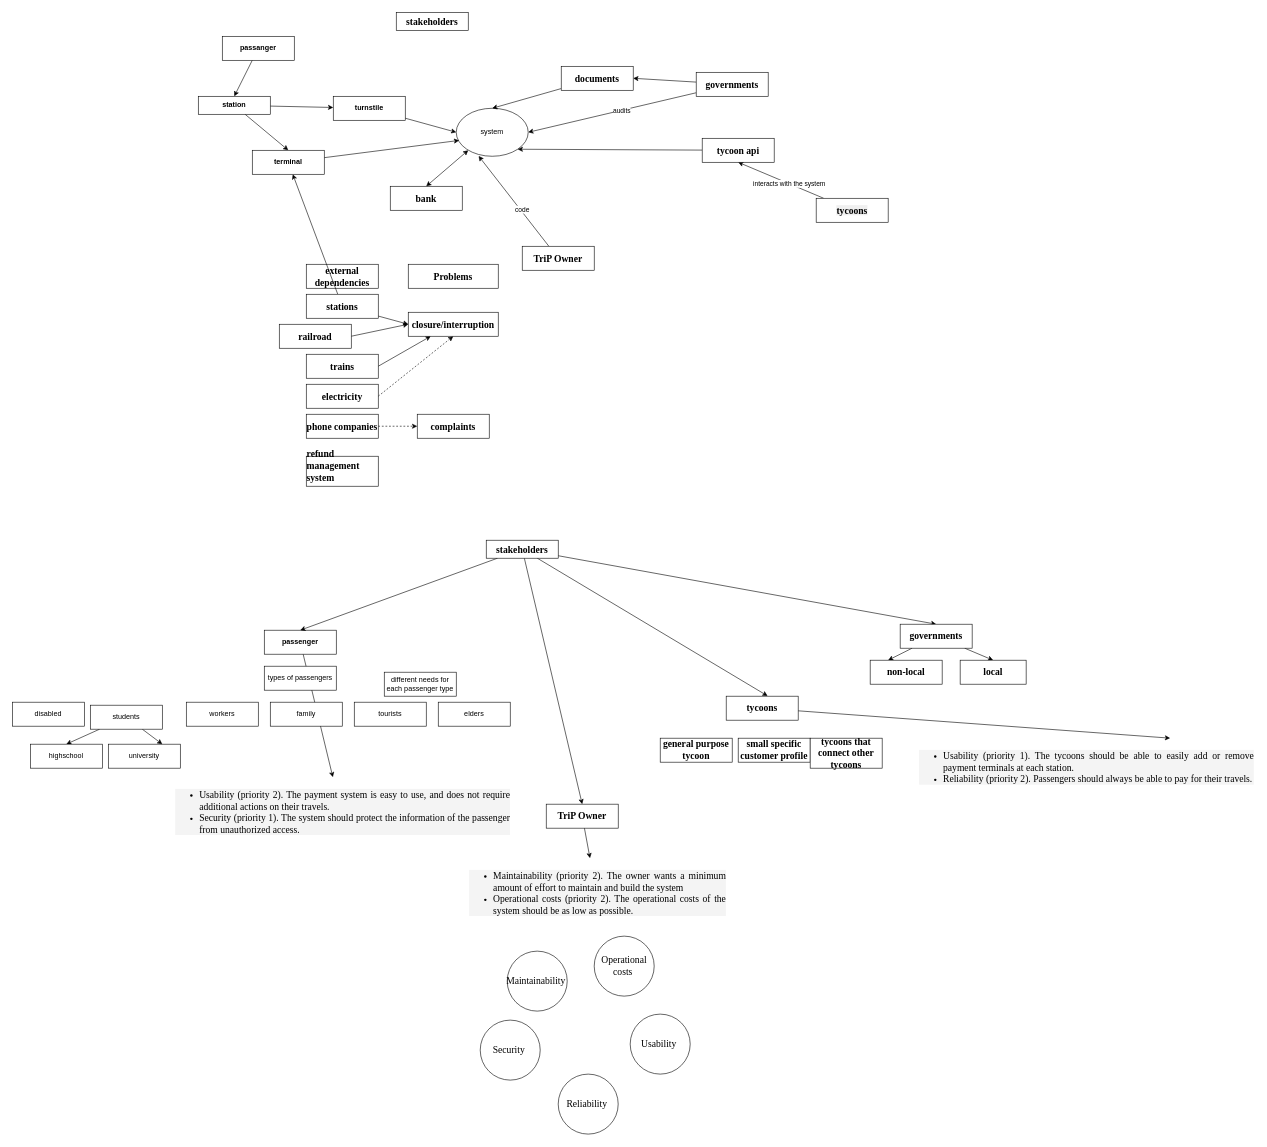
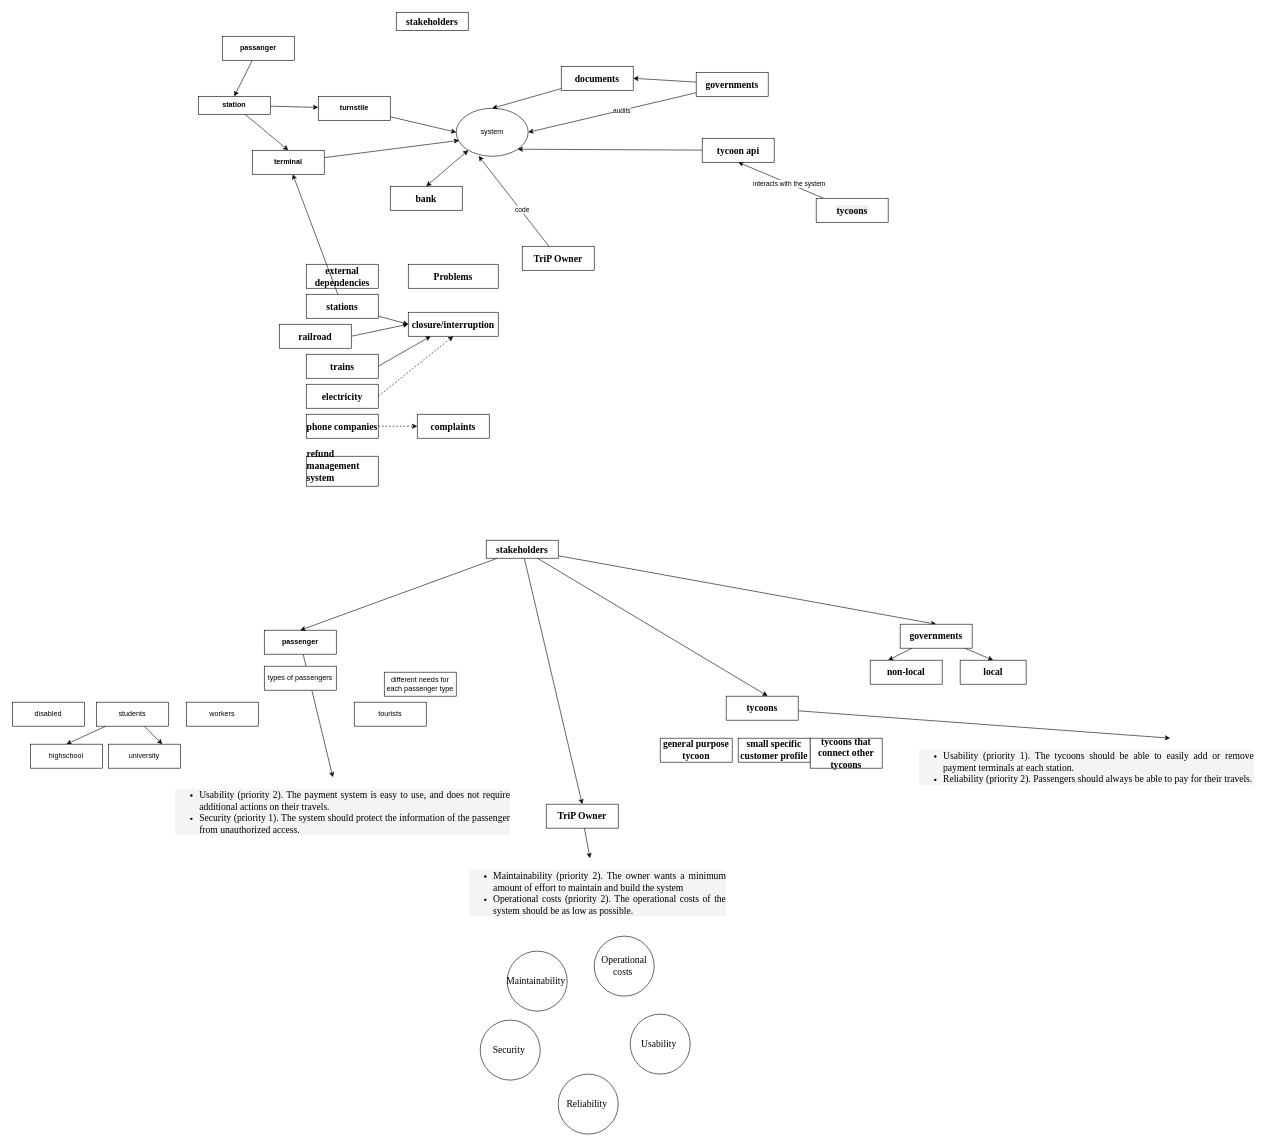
(369, 108) -> (354, 108)
(306, 714) -> none
(474, 714) -> none
(126, 717) -> (132, 714)
